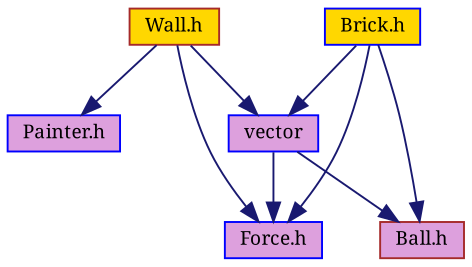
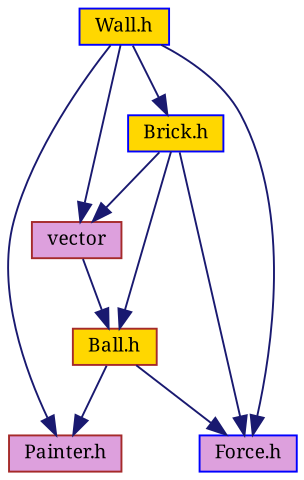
(174, 27) -> (124, 27)
none -> (146, 72)
(64, 133) -> (65, 454)
(273, 133) -> (77, 240)
(273, 177) -> (174, 394)
(422, 240) -> (115, 347)
none -> (94, 392)
